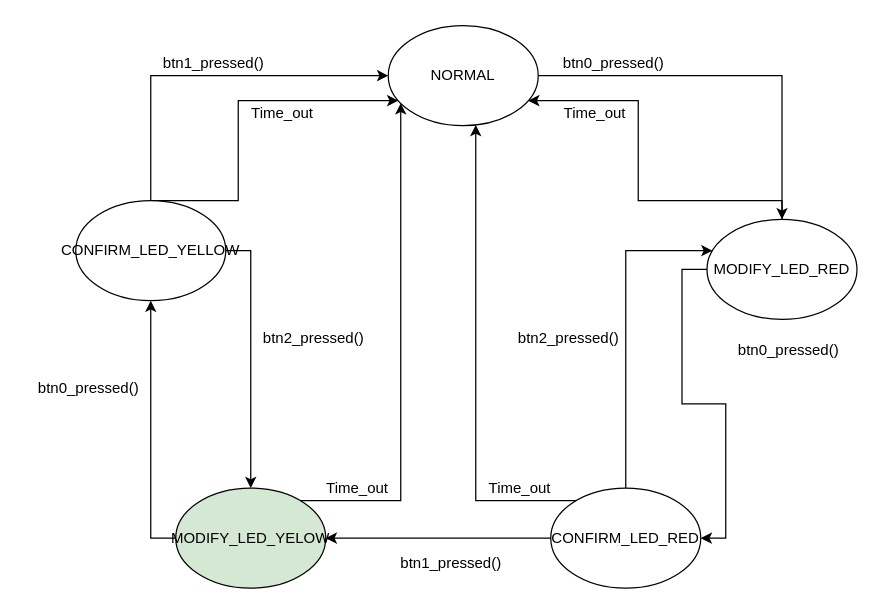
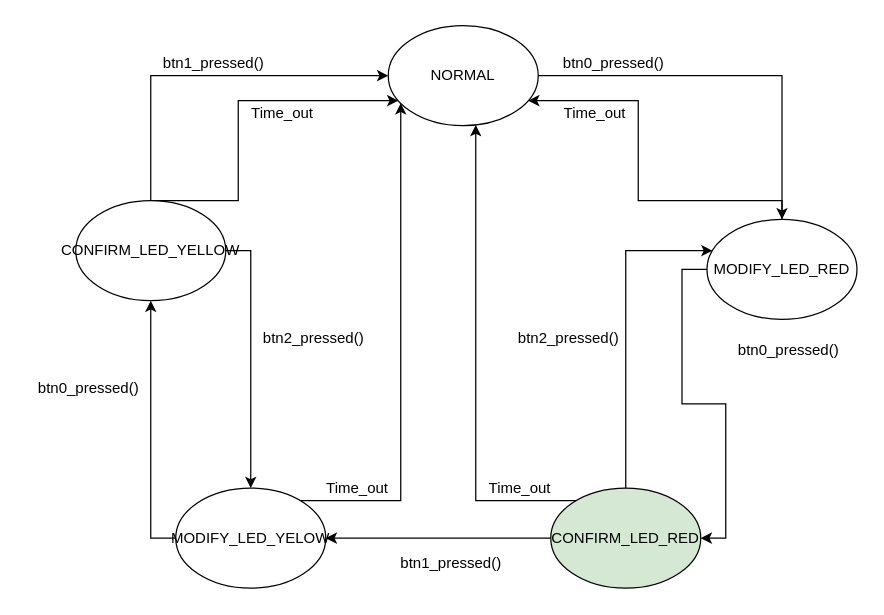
(251, 538) -> (251, 538)
(626, 538) -> (626, 538)
